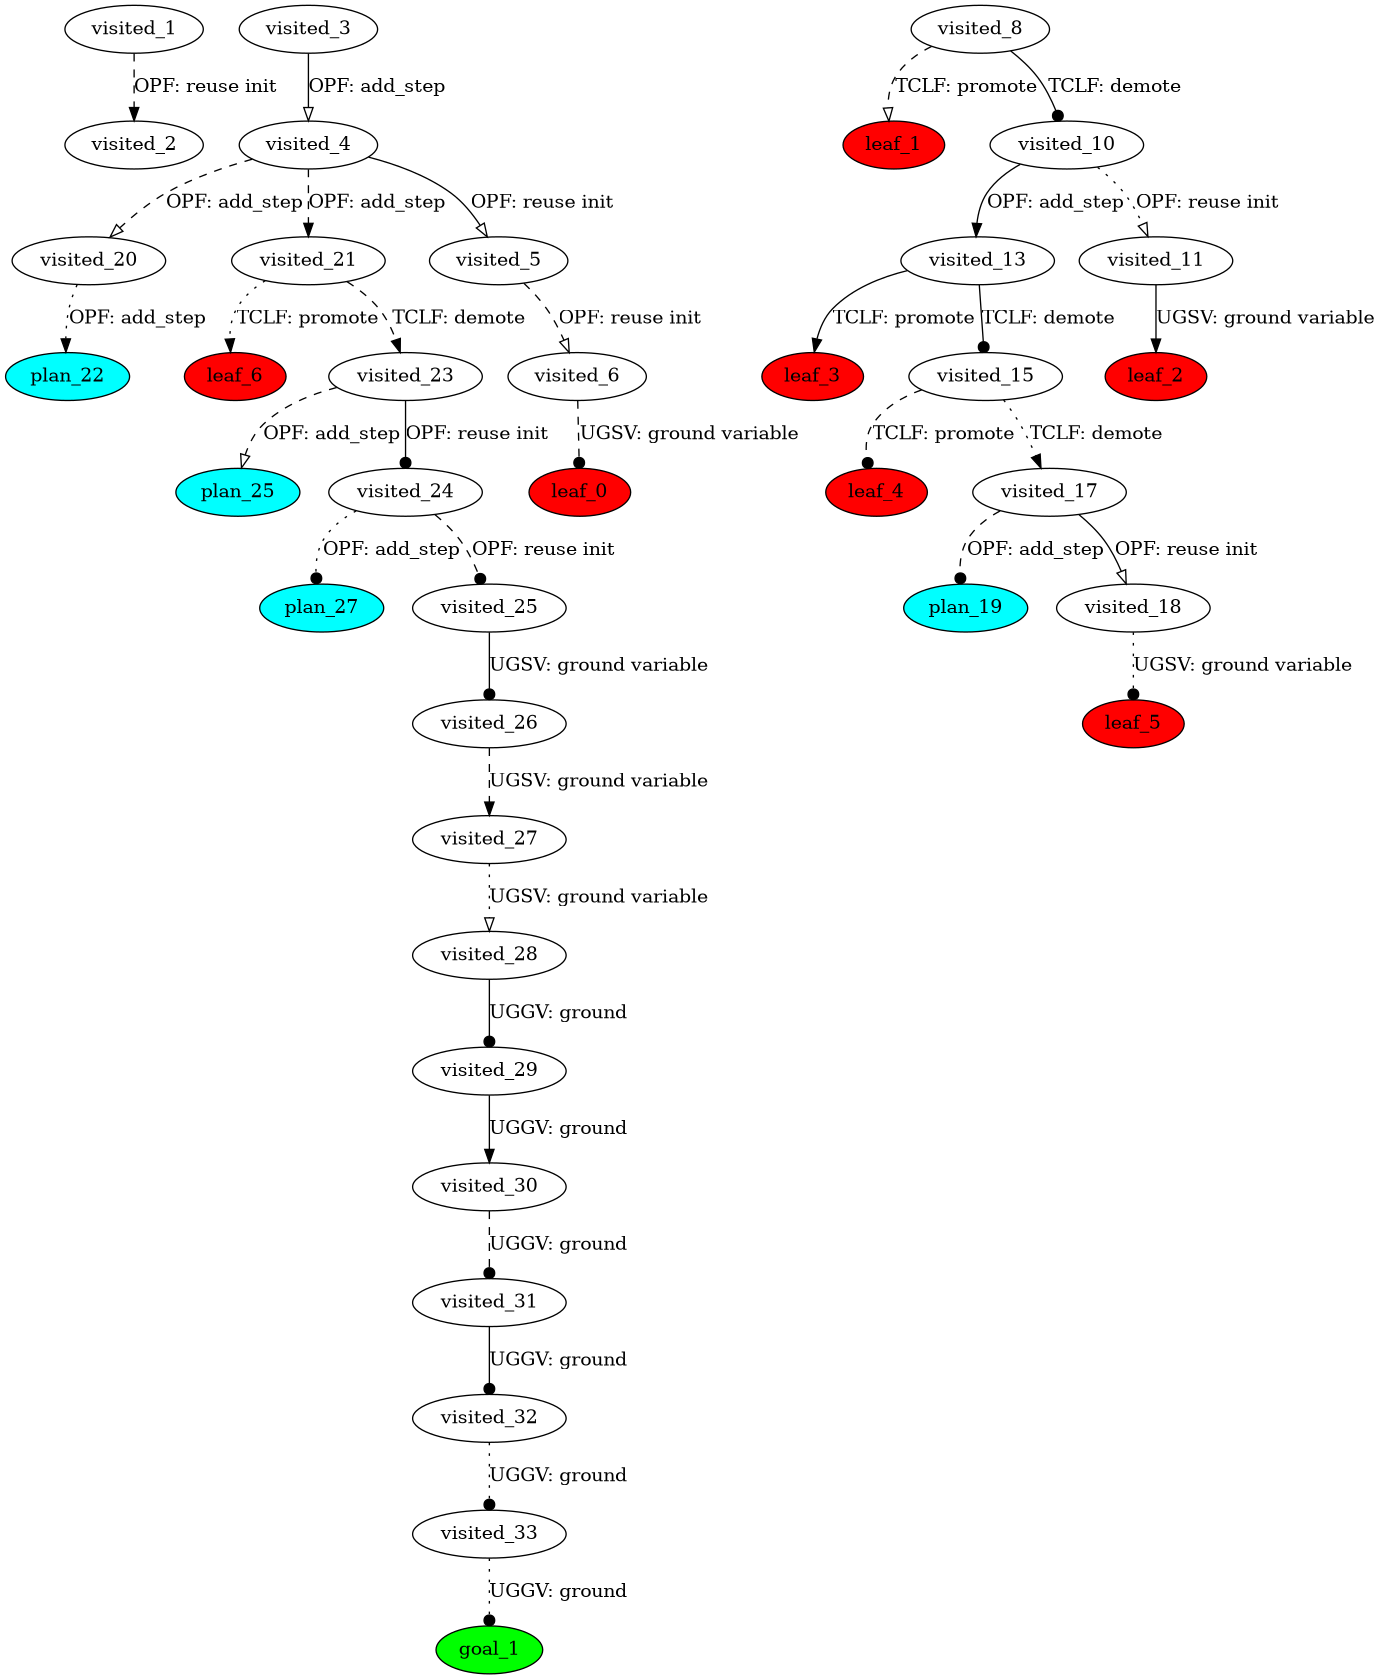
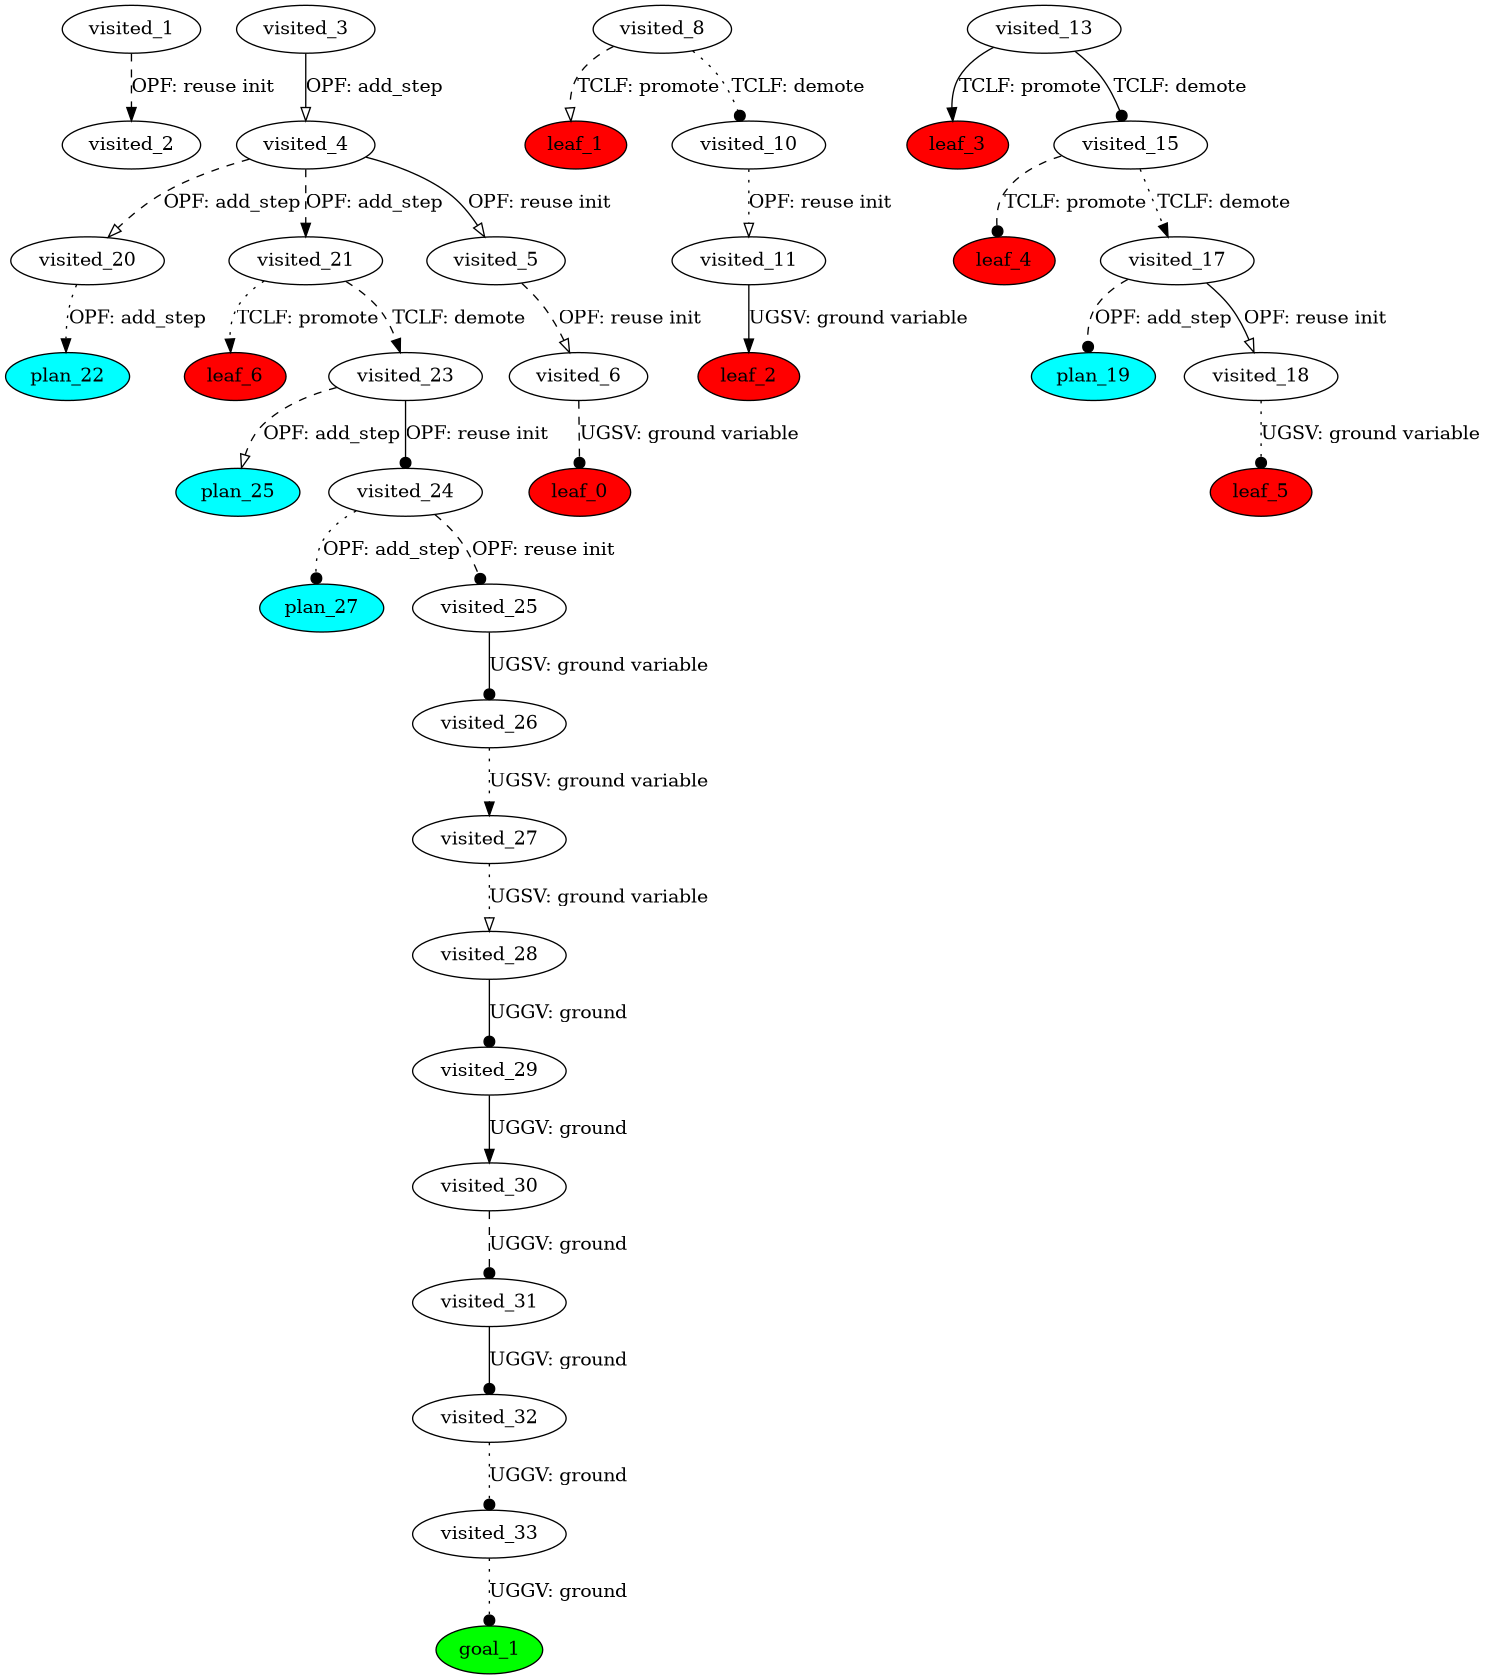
(1038, 77) -> (720, 77)
(991, 188) -> none
(489, 775) -> (489, 775)
